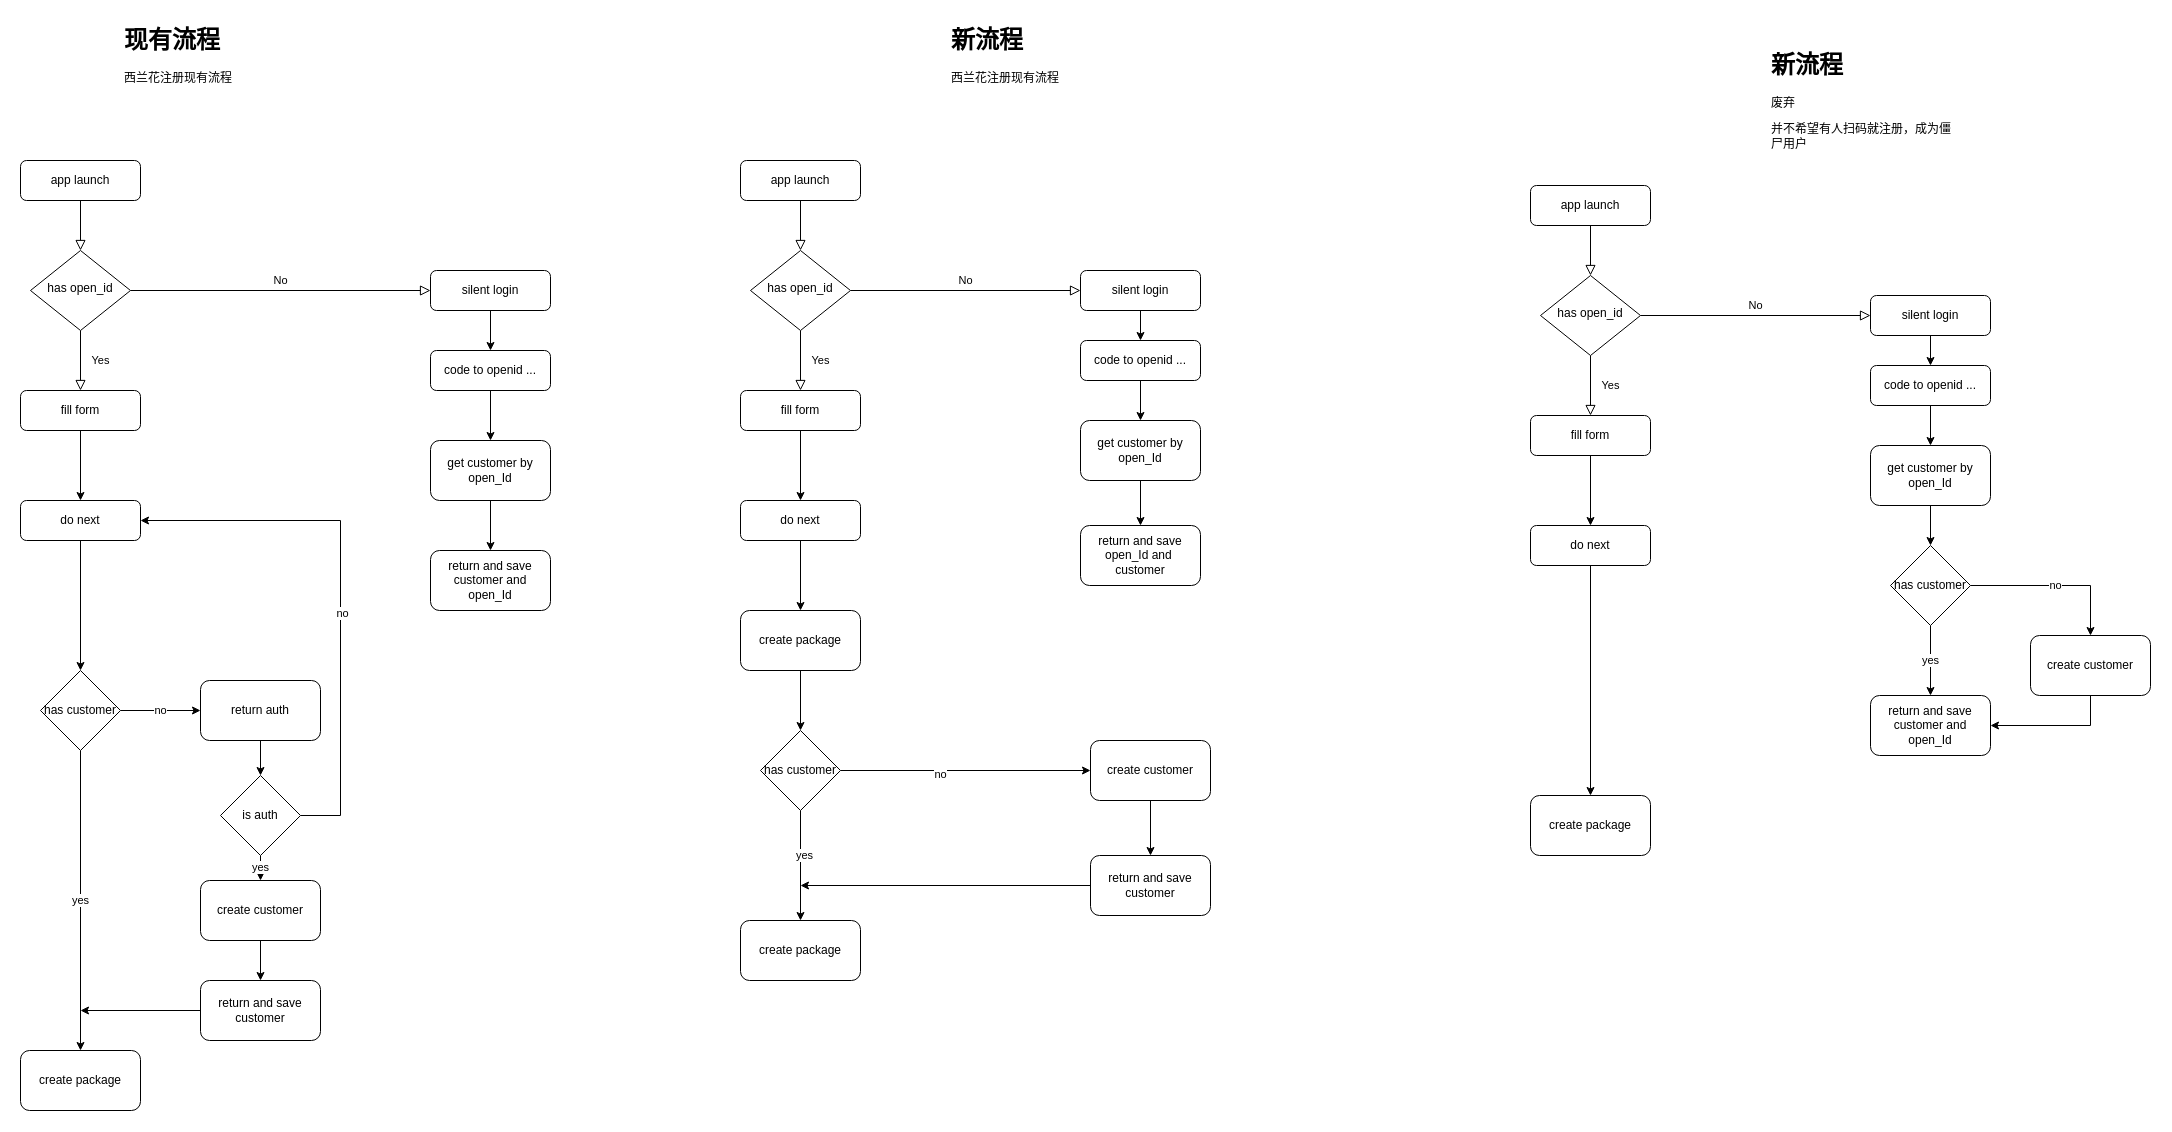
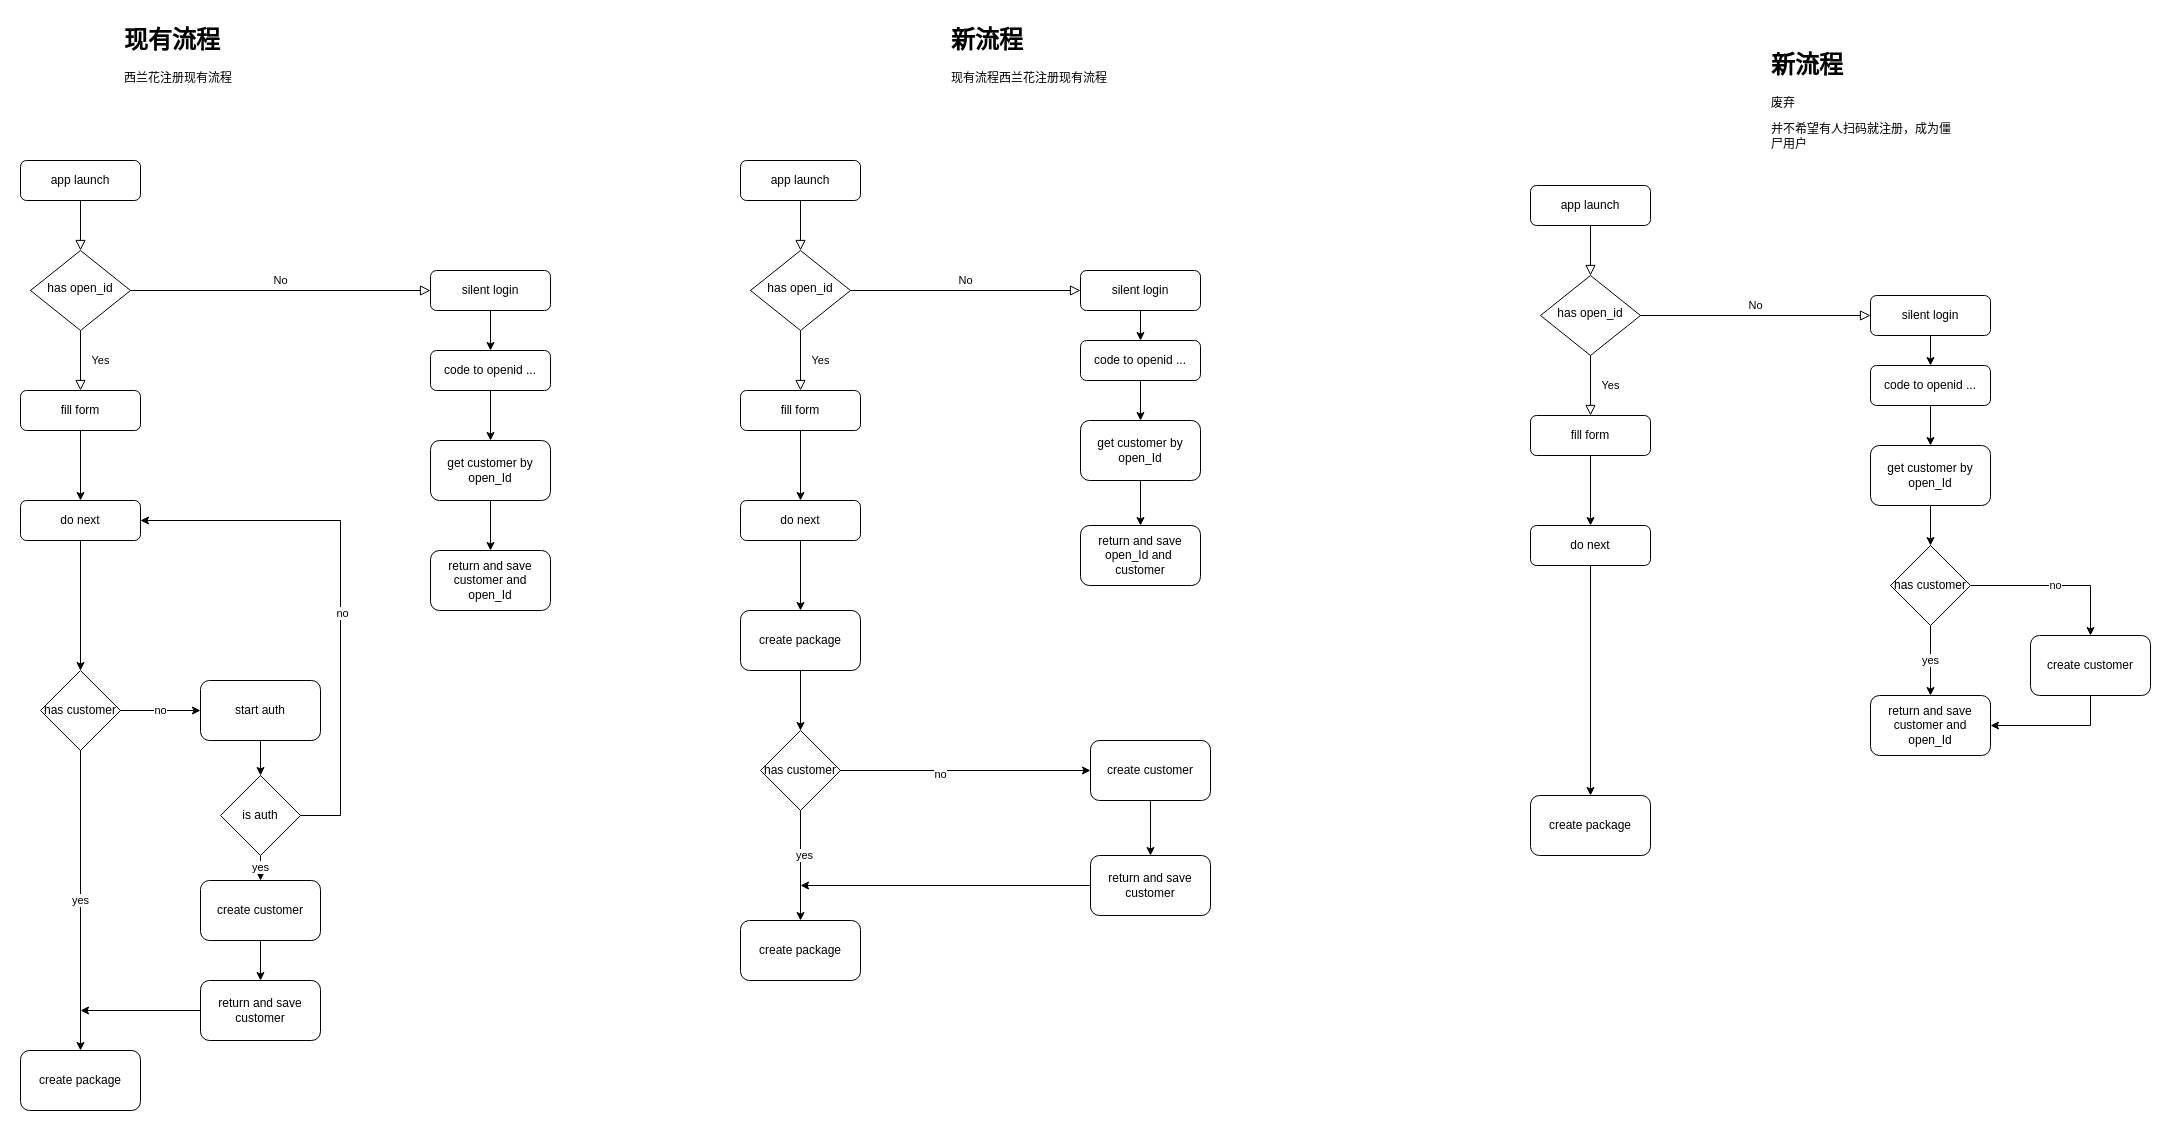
(1006, 25) -> (1030, 25)
(261, 711) -> (261, 711)
